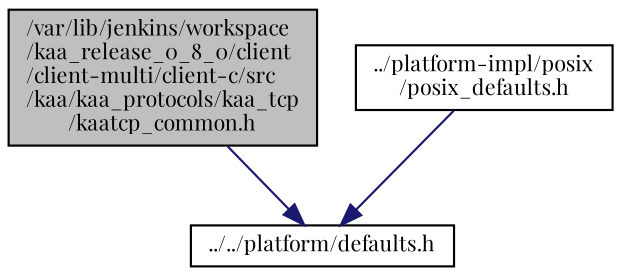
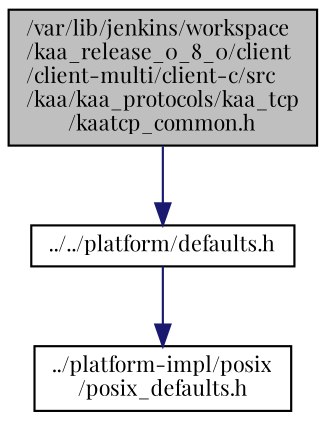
(405, 160) -> (163, 295)
